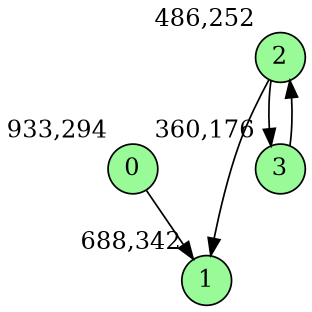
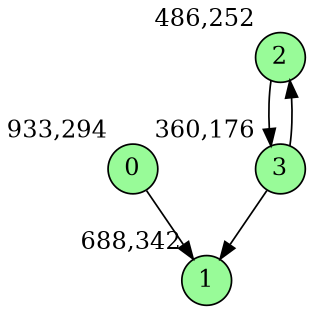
(235, 157) -> (248, 217)
